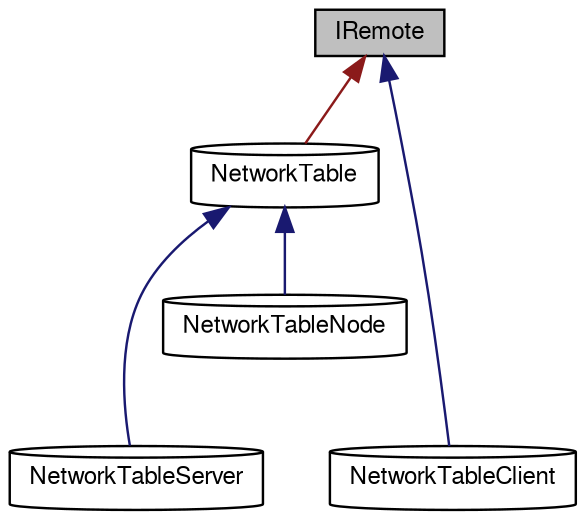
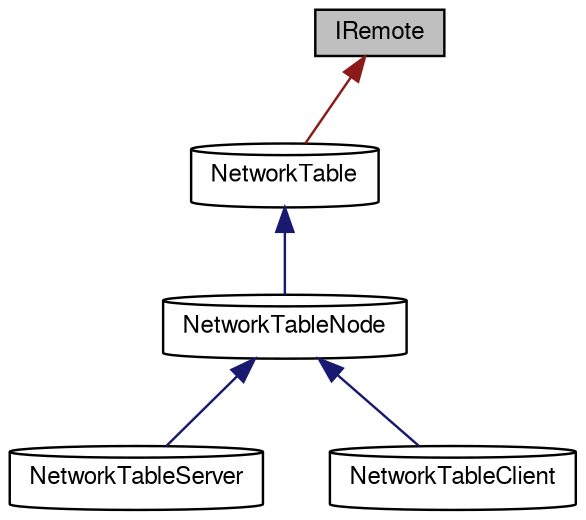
(423, 263) -> (378, 411)
(132, 320) -> (202, 411)
